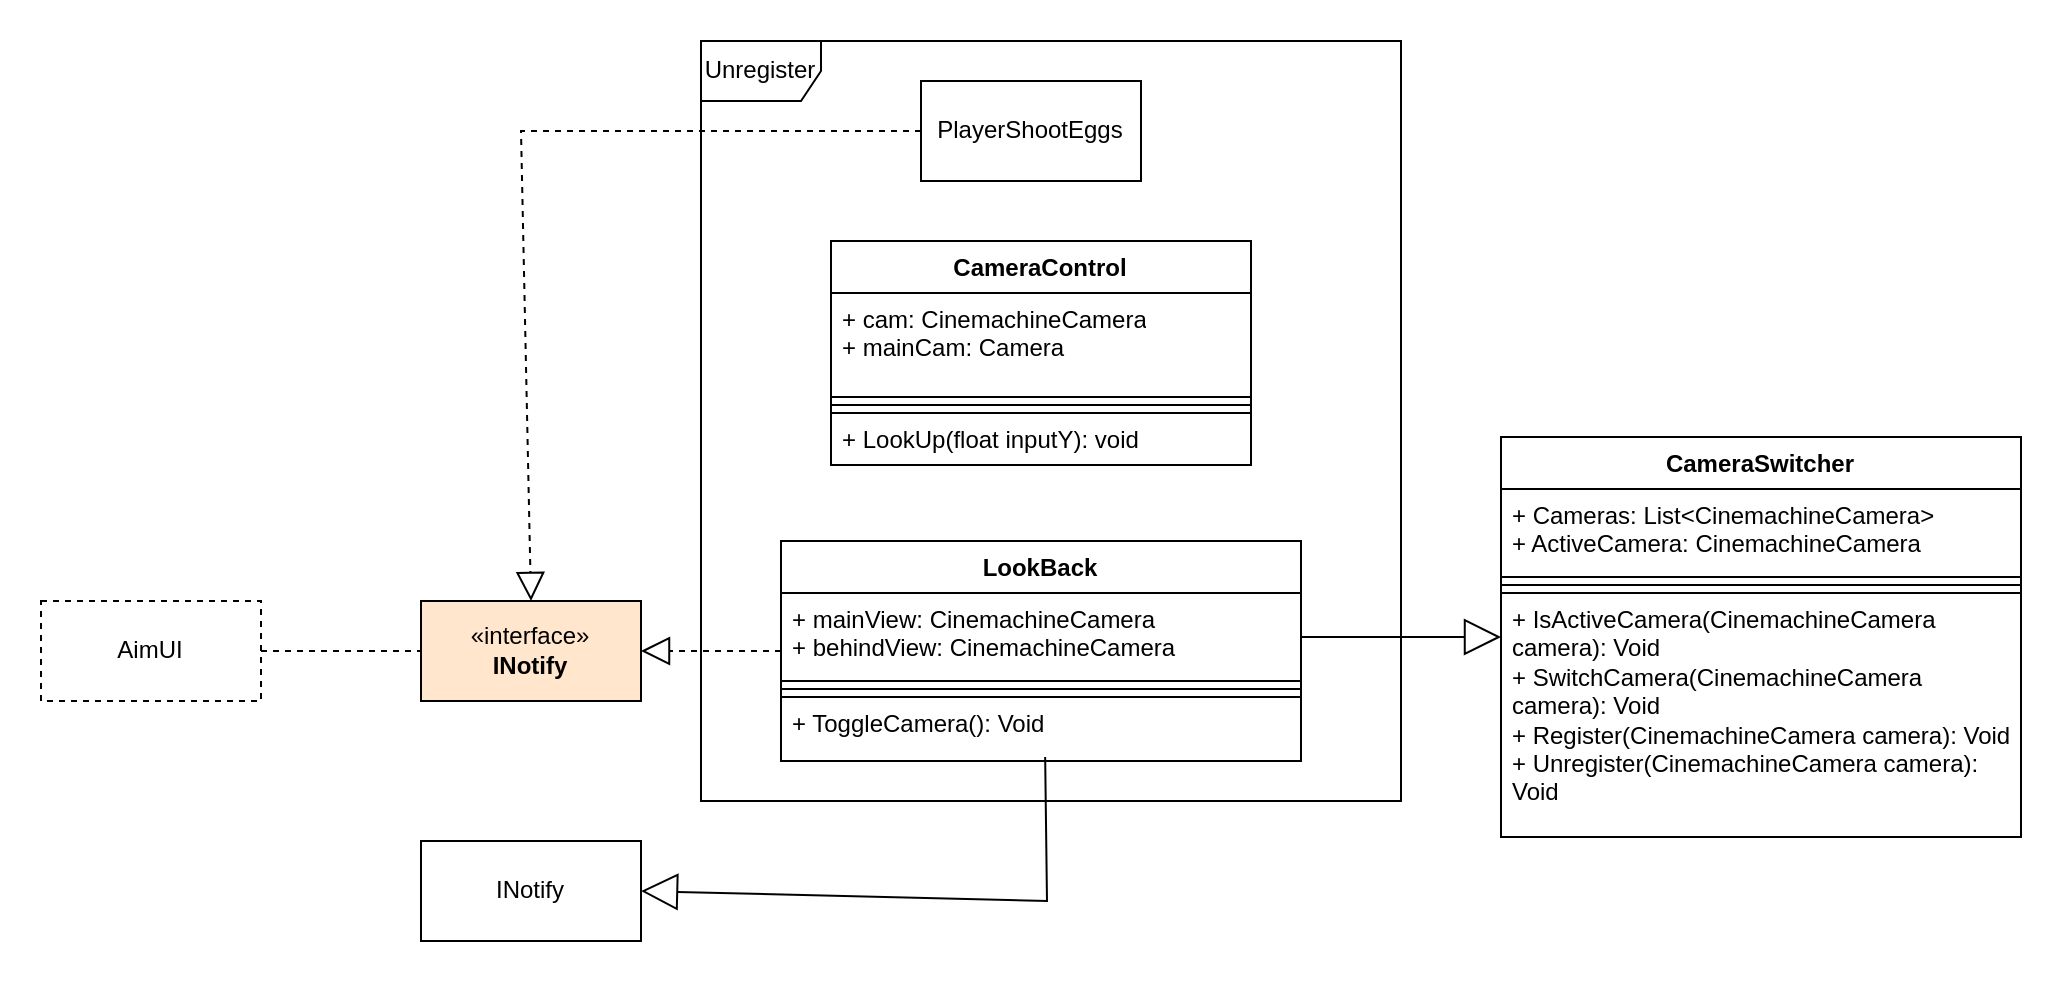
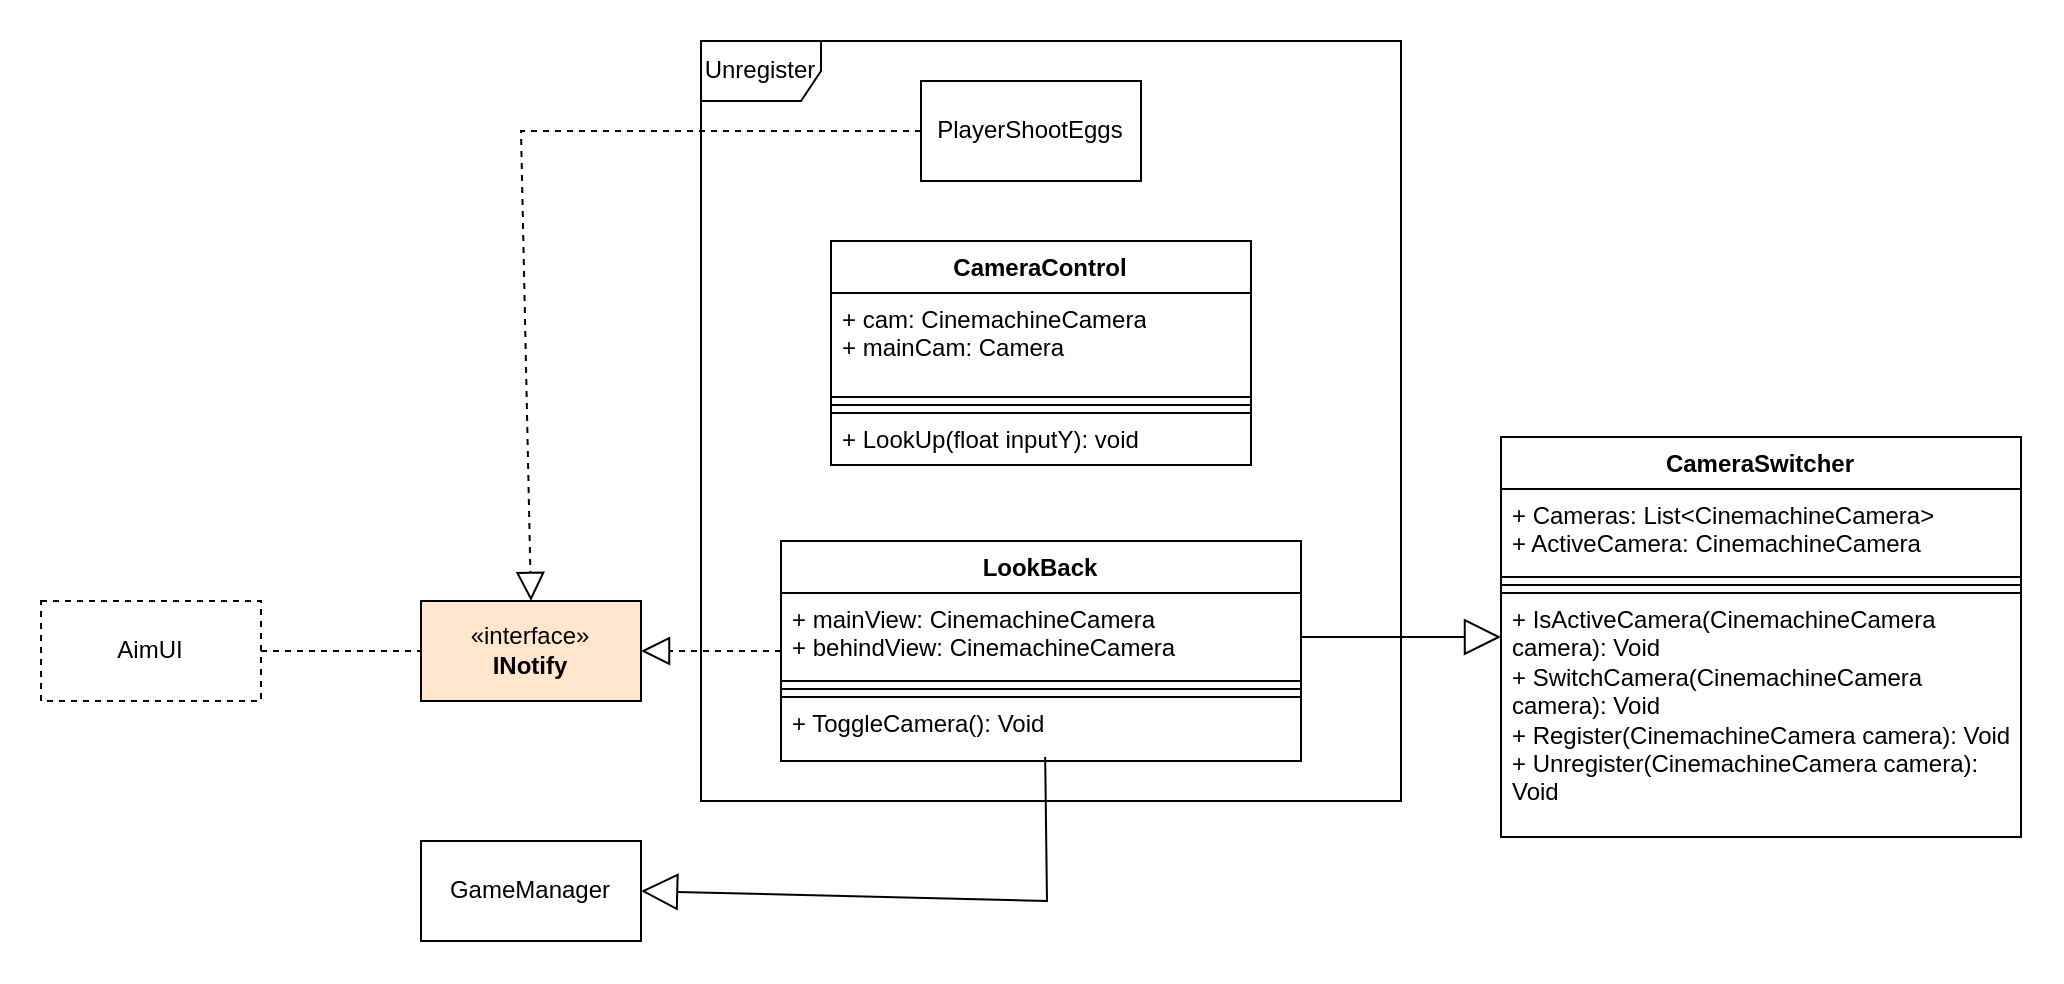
(531, 891) -> (531, 891)
